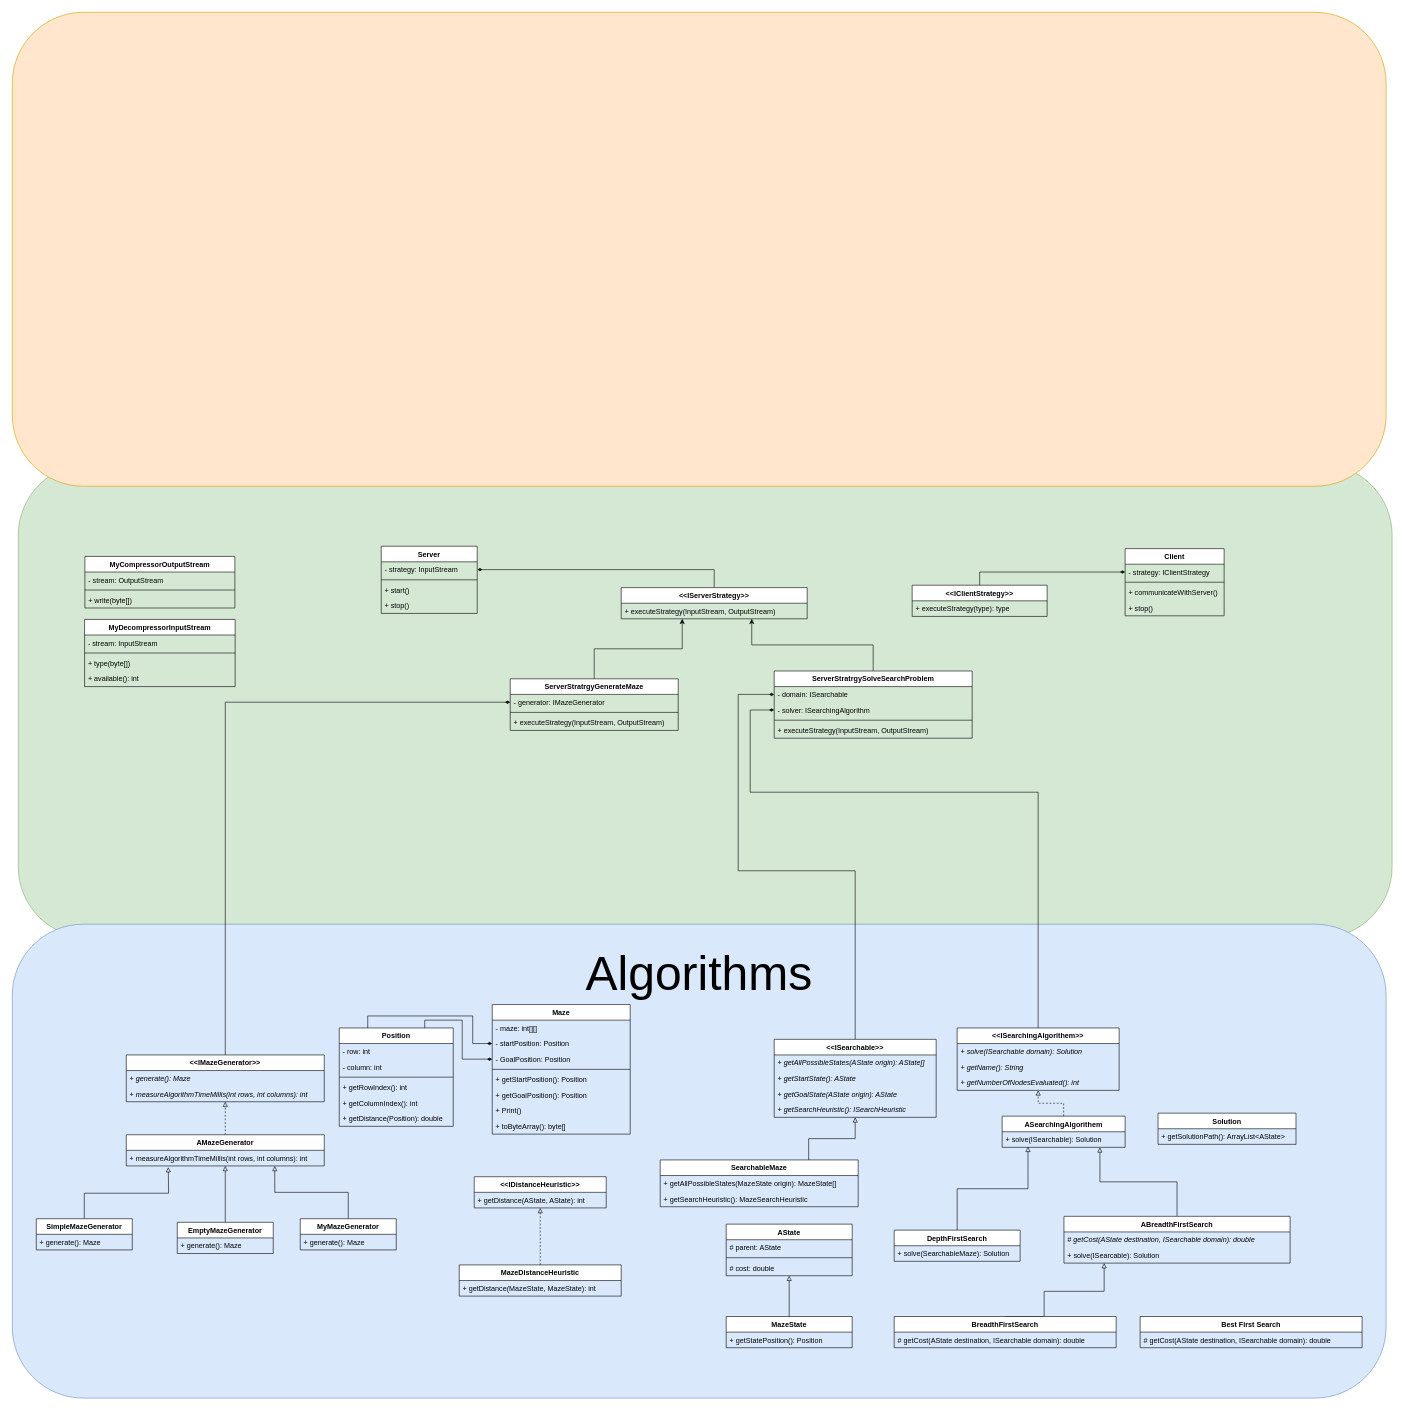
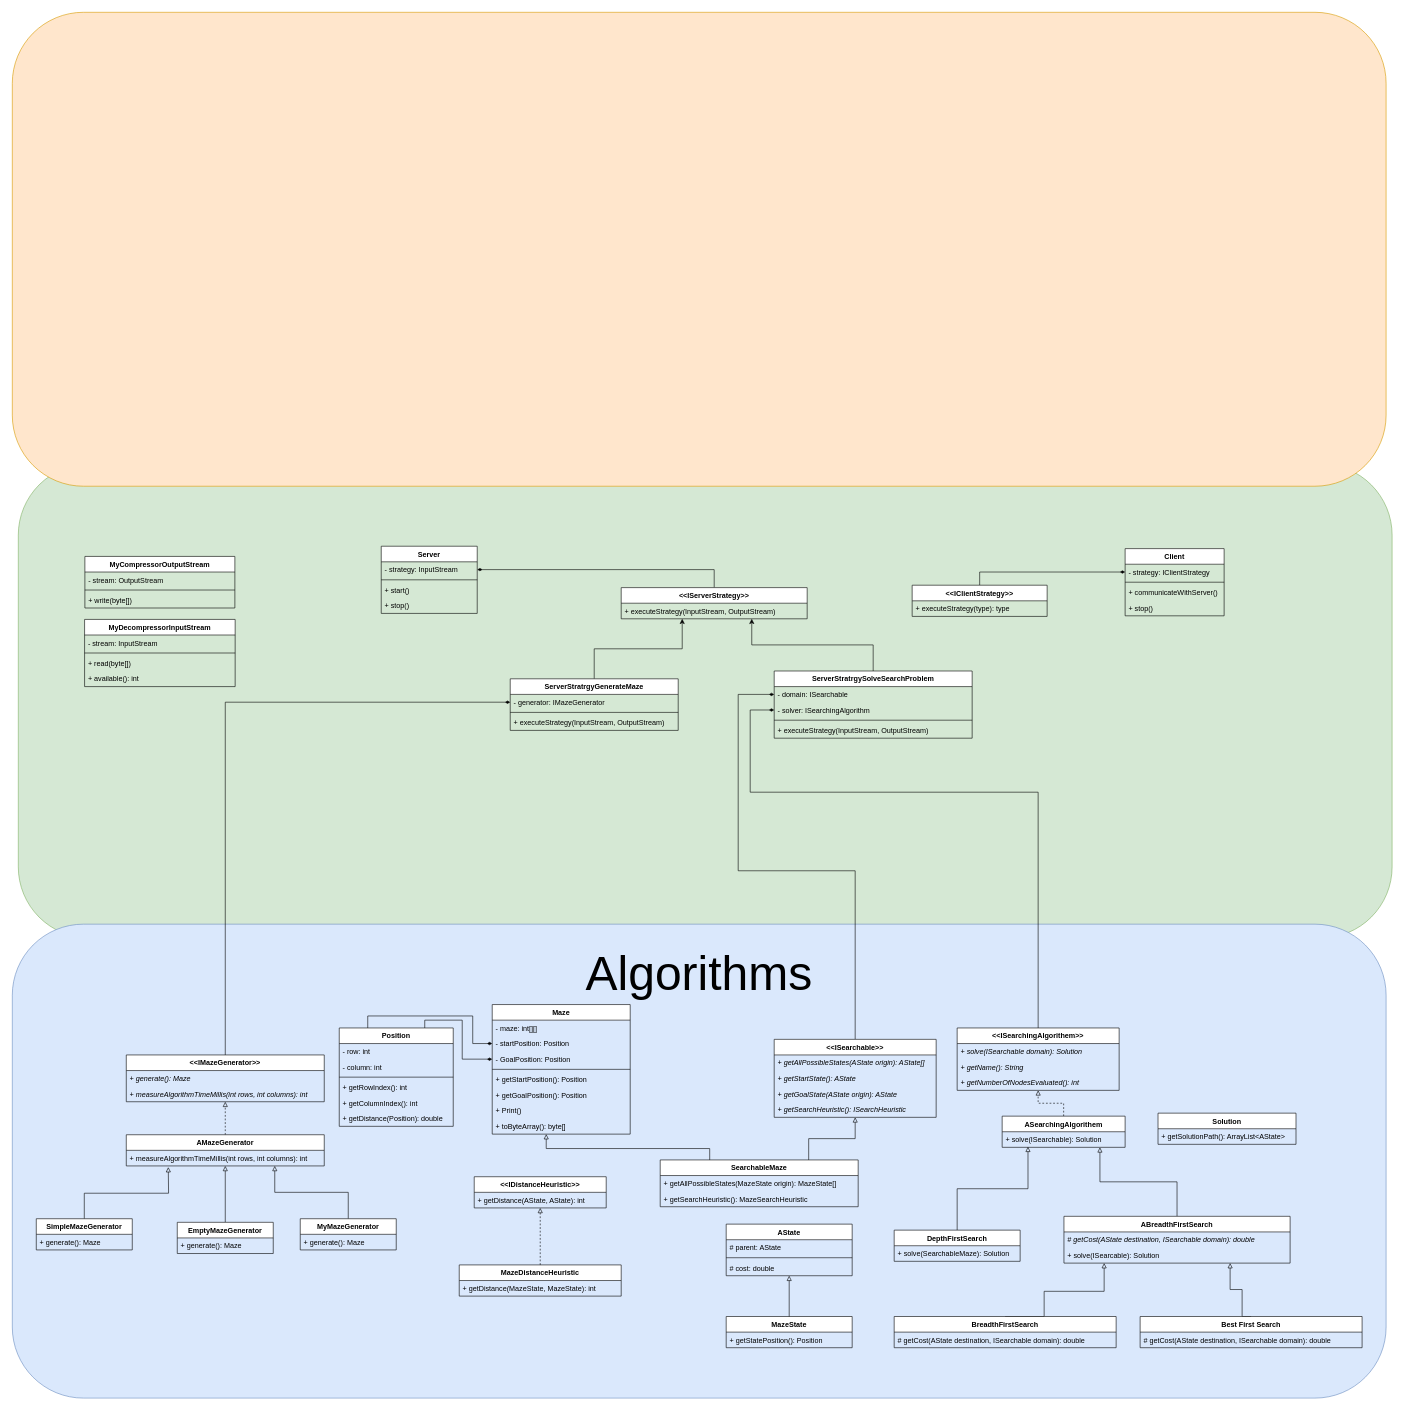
(115, 664) -> (115, 664)
none -> (630, 1149)
none -> (1240, 1290)
